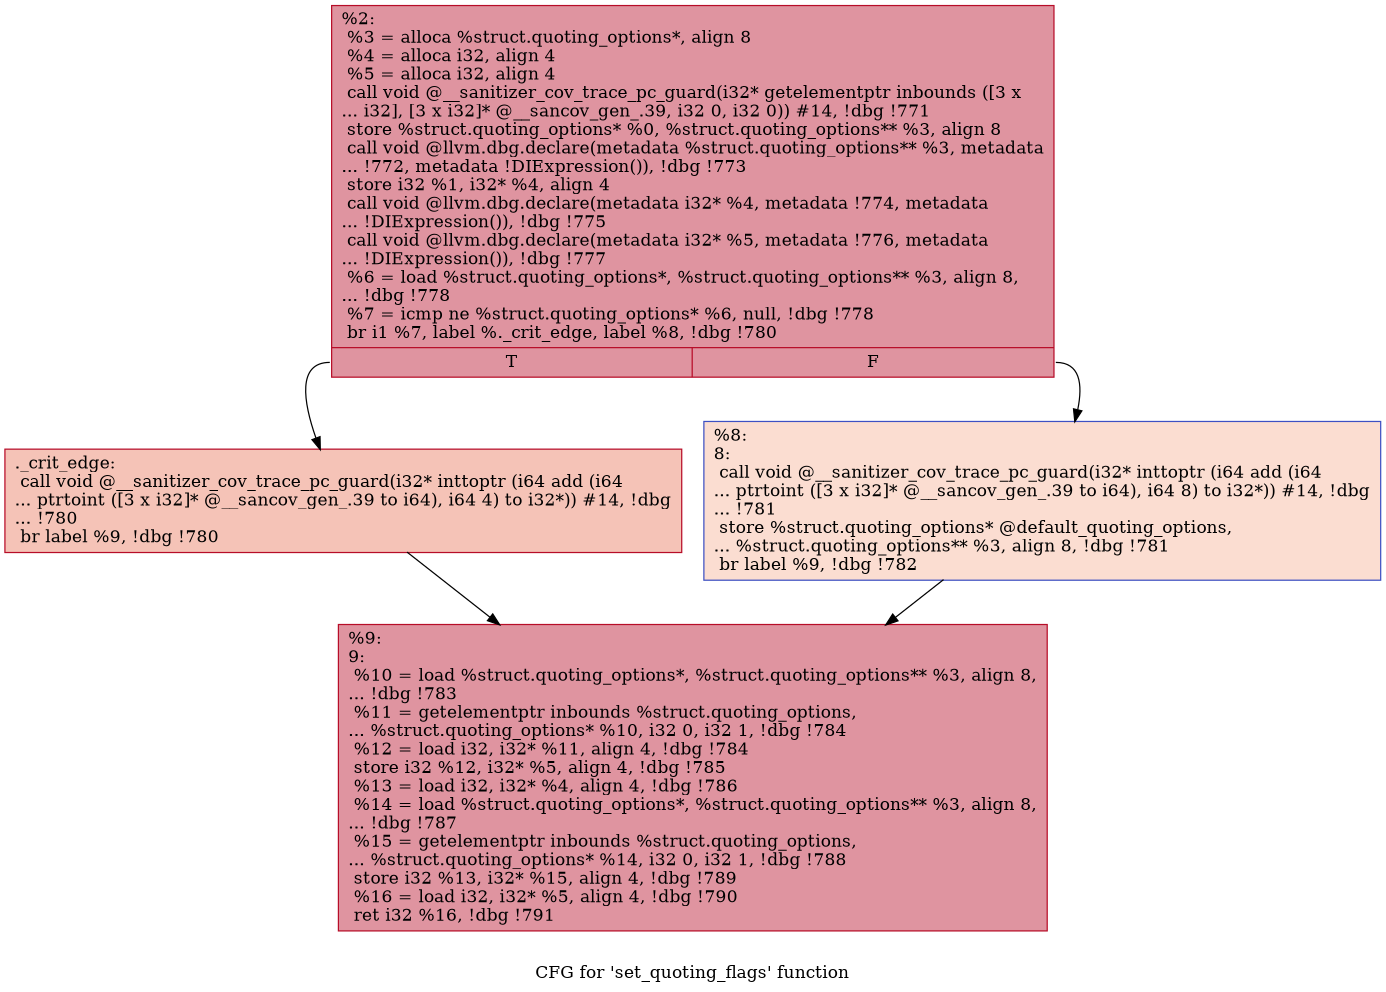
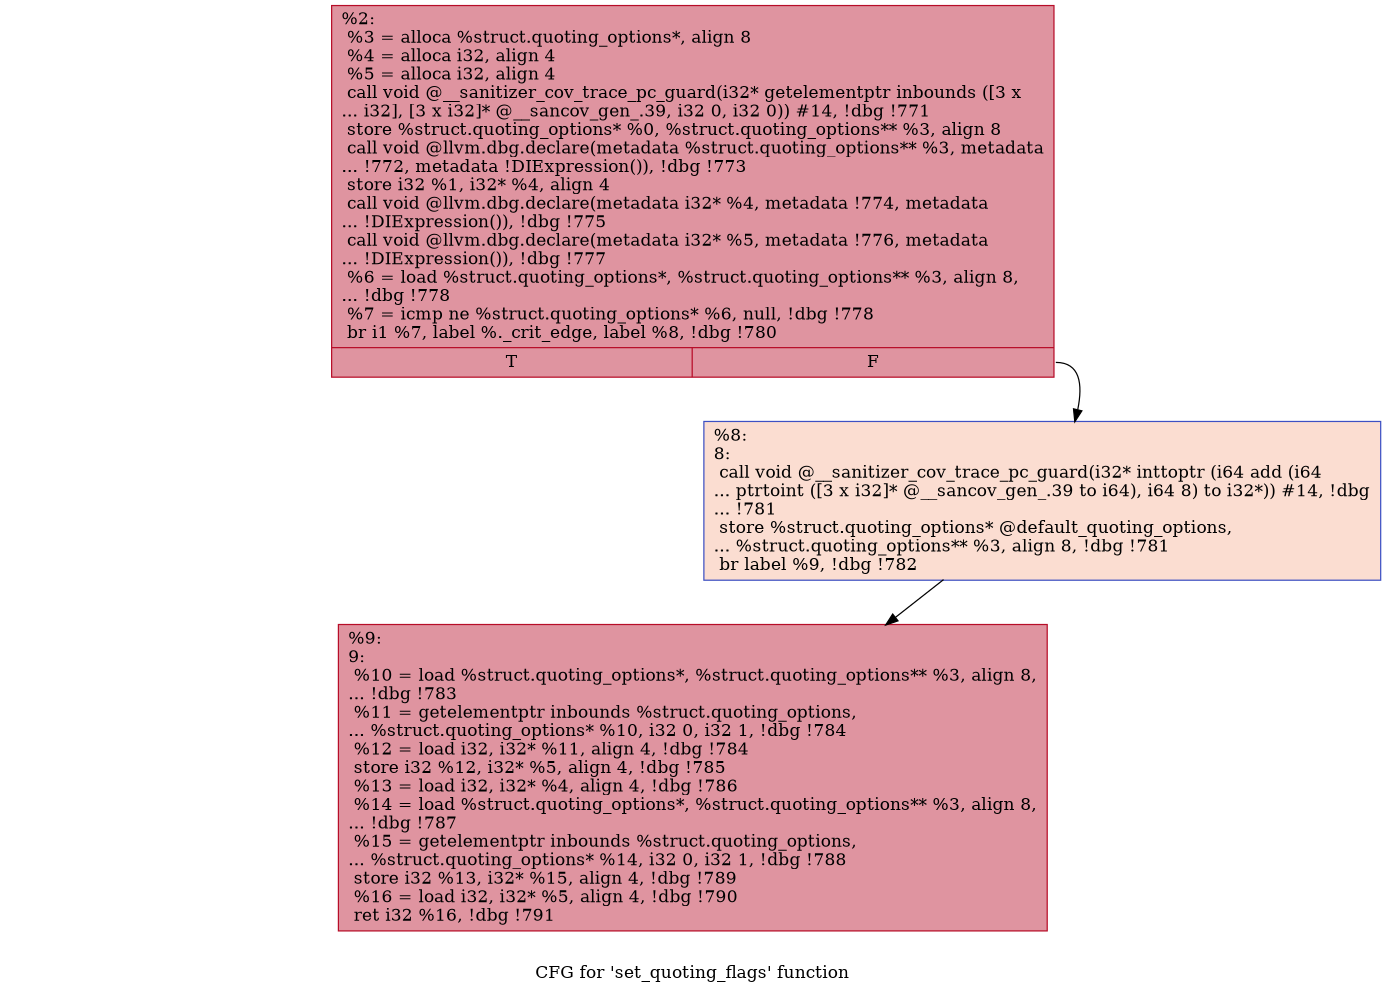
(343, 501) -> none
